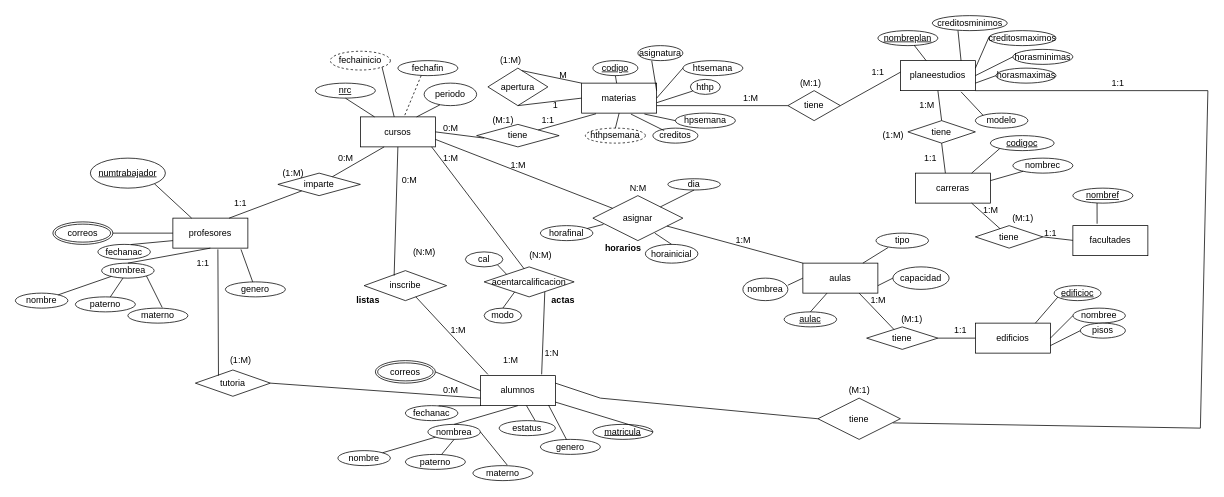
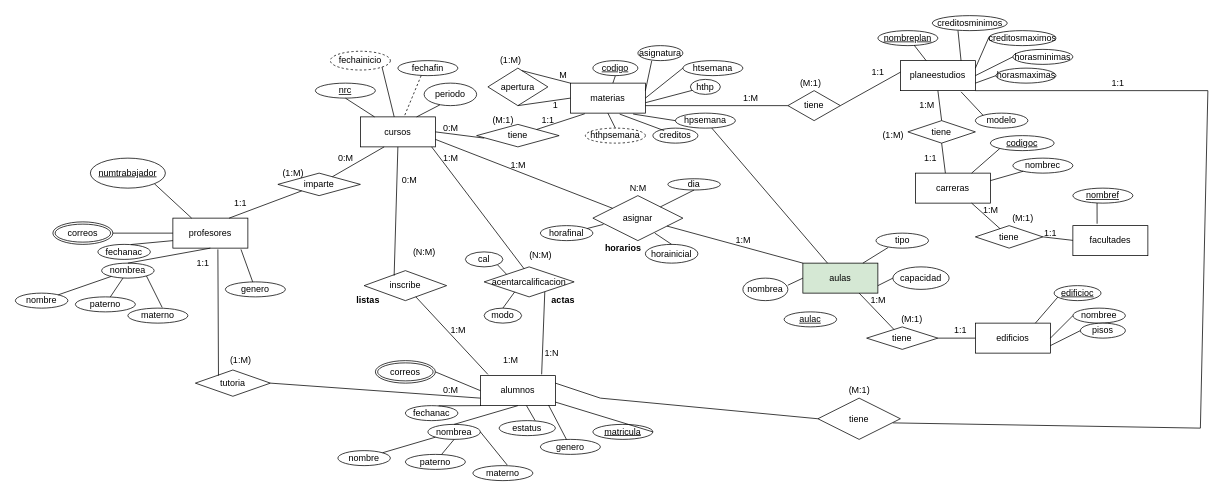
(619, 98) -> (608, 98)
(840, 278) -> (840, 278)
(819, 302) -> (770, 195)
